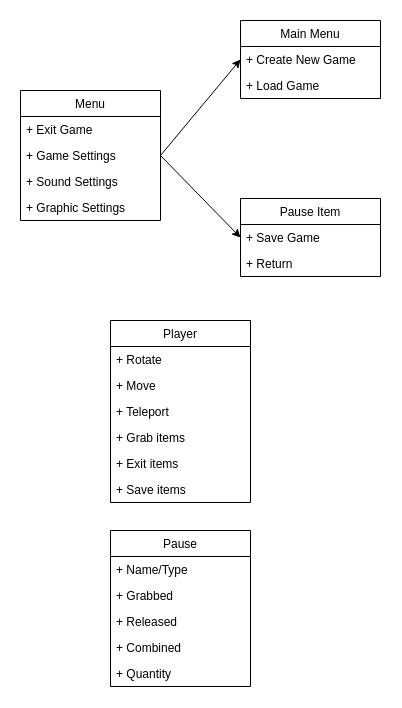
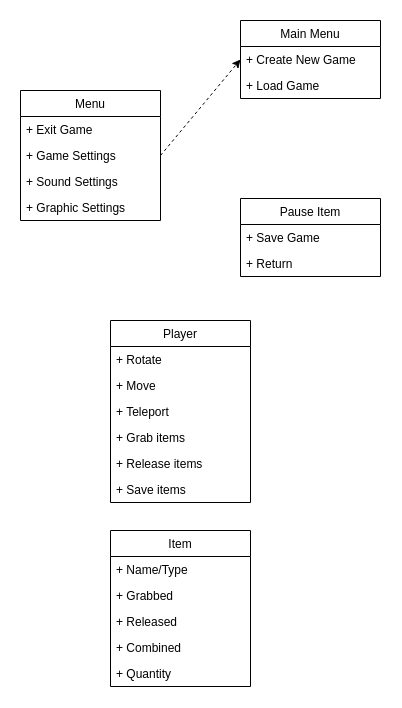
(199, 109) -> (199, 109)
(198, 194) -> none
(150, 464) -> (160, 464)
(180, 544) -> (180, 544)
